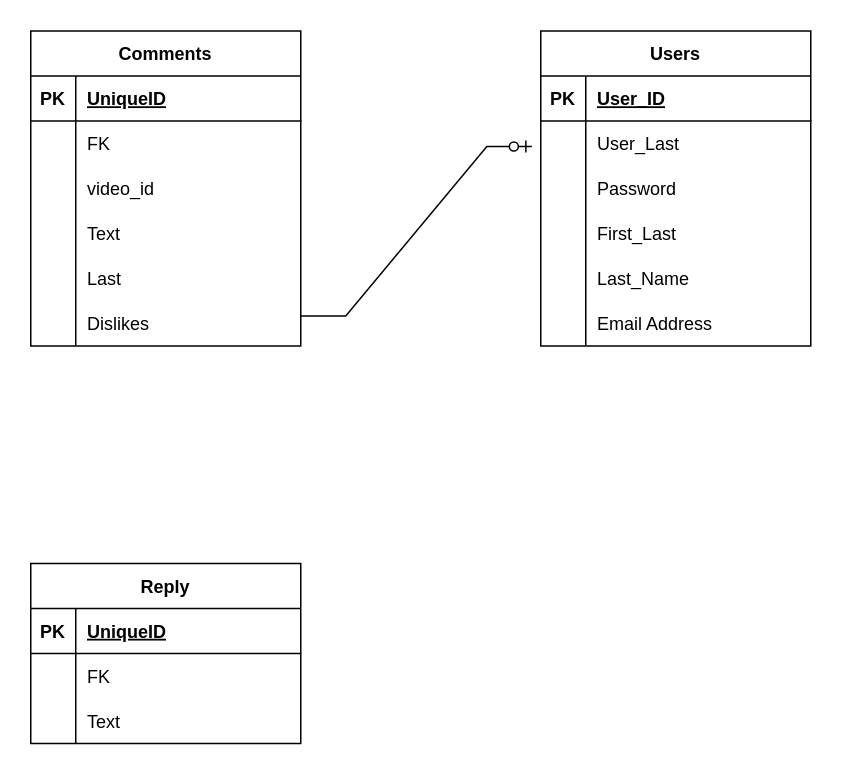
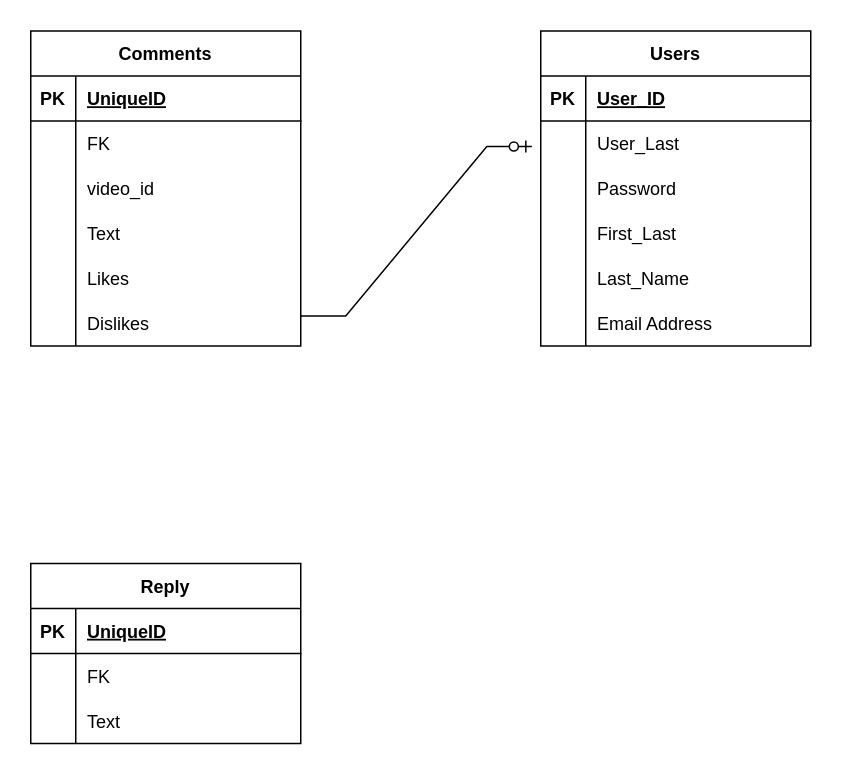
(107, 279) -> (110, 279)
